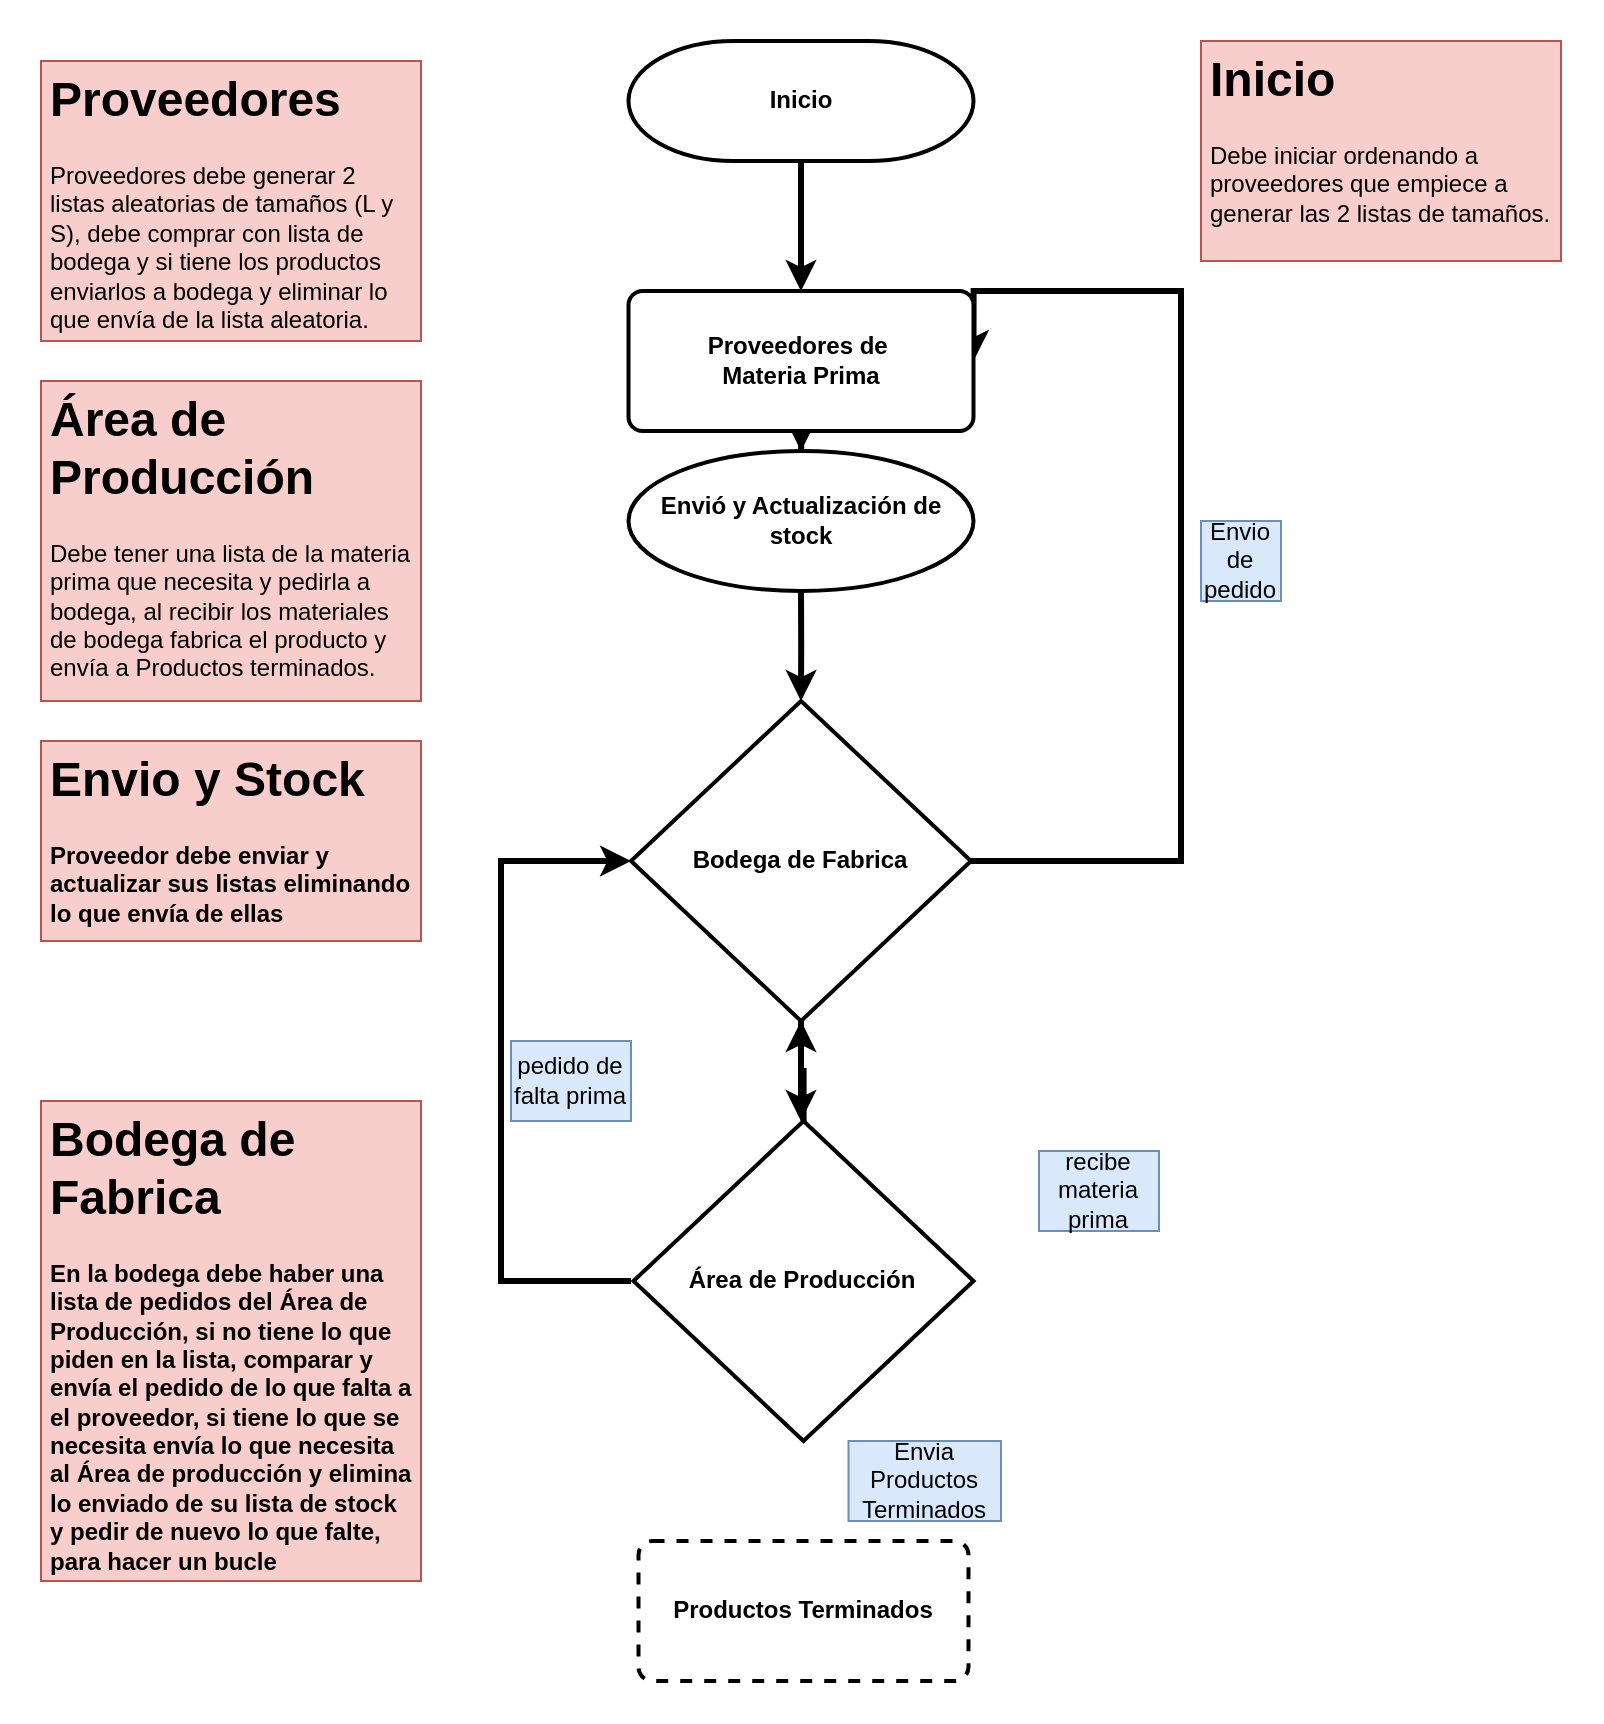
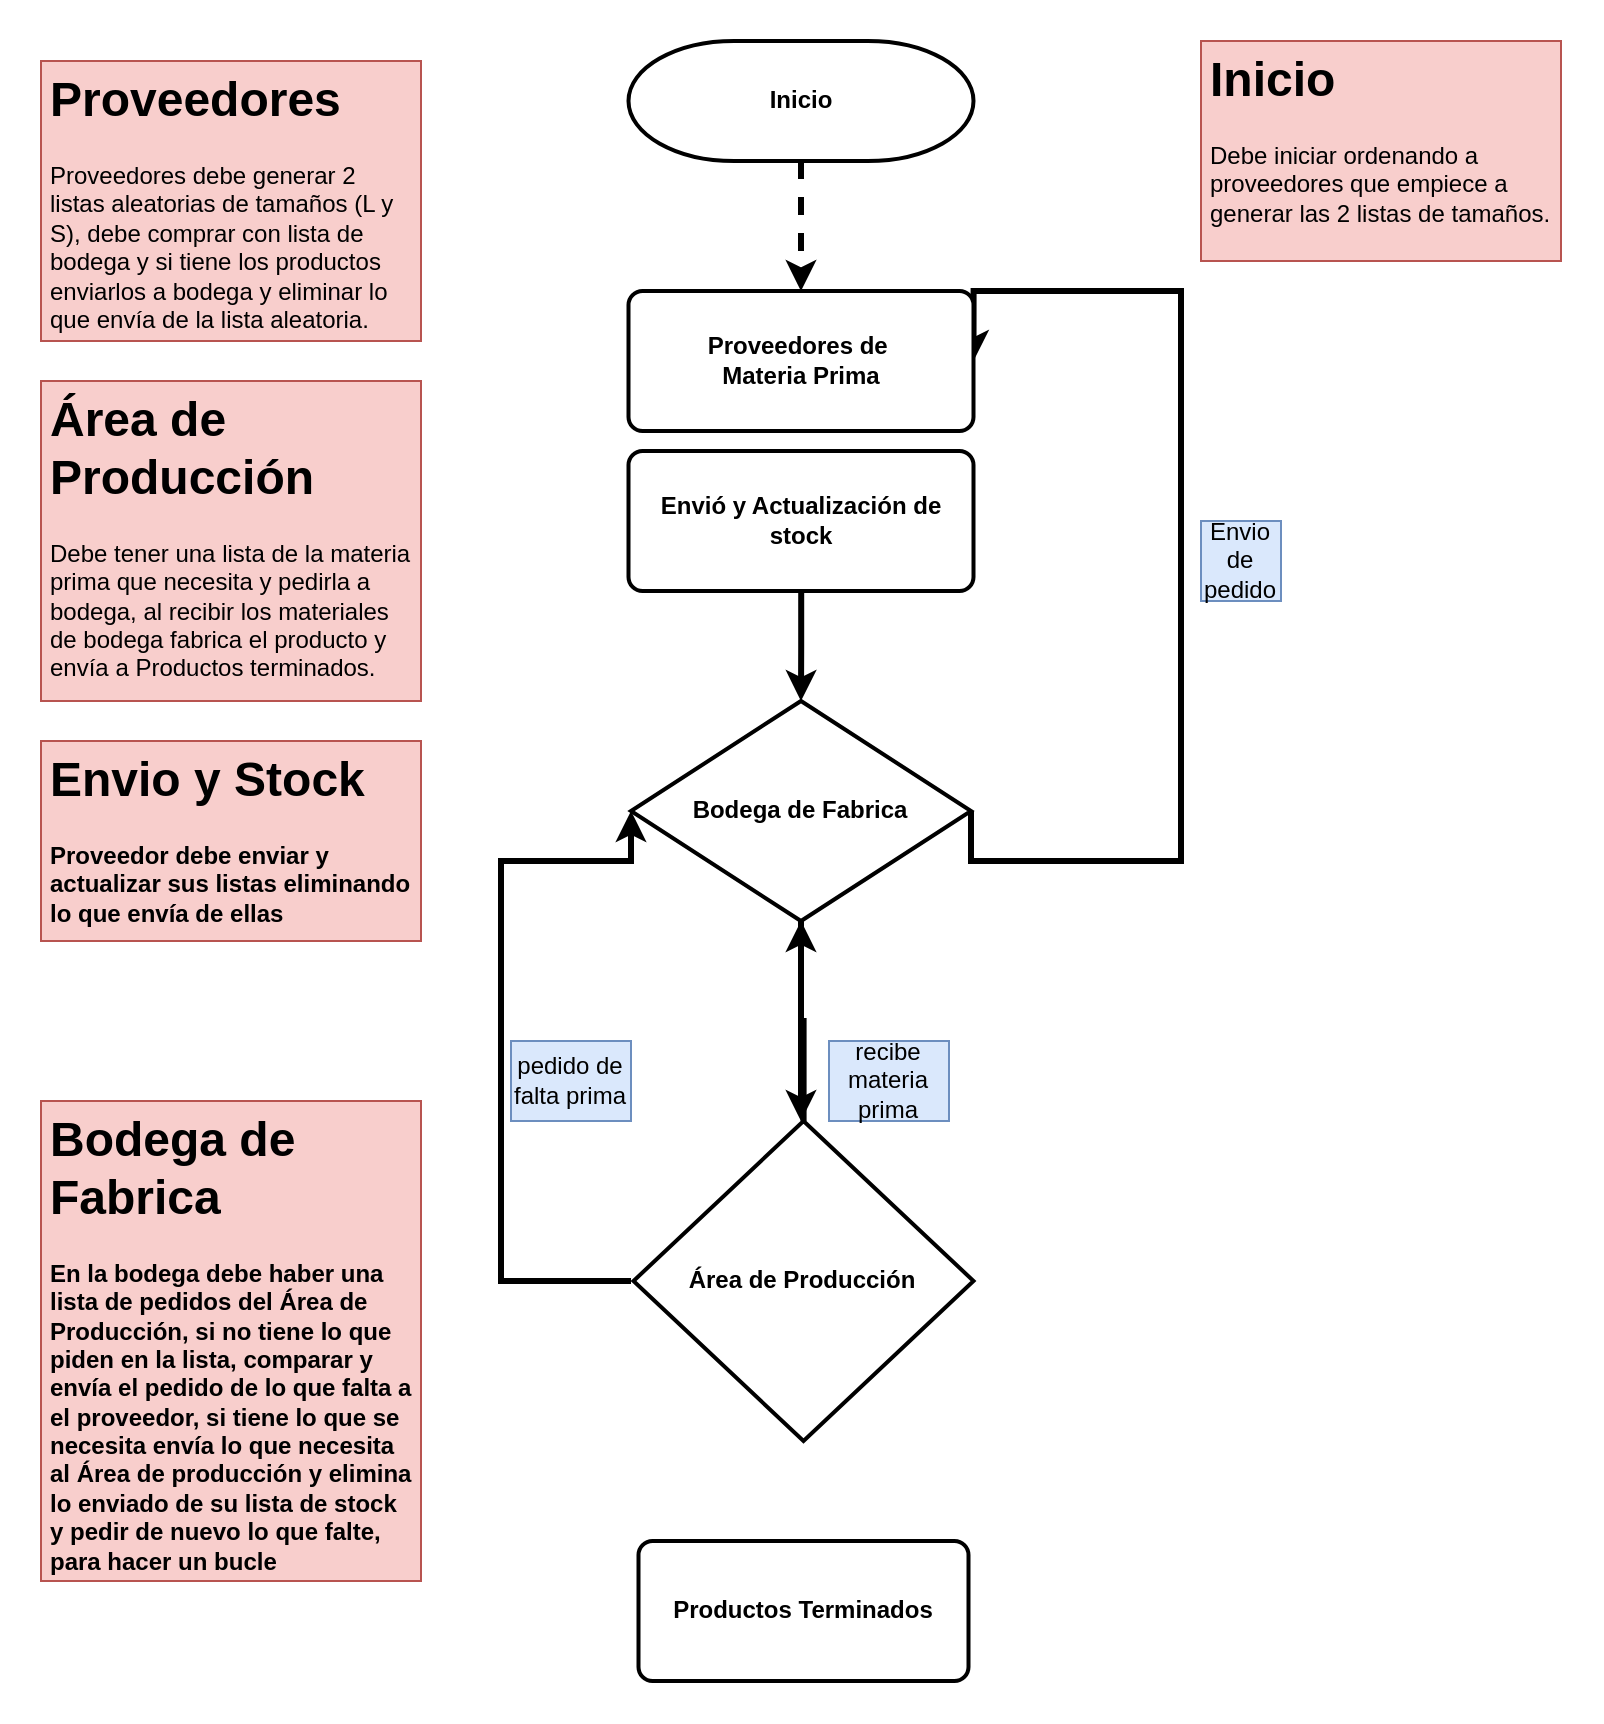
(801, 187) -> (801, 187)
(801, 440) -> none
(801, 521) -> (801, 521)
(801, 861) -> (801, 811)
(1099, 1191) -> (889, 1081)
(925, 1481) -> none
(804, 1611) -> (804, 1611)
